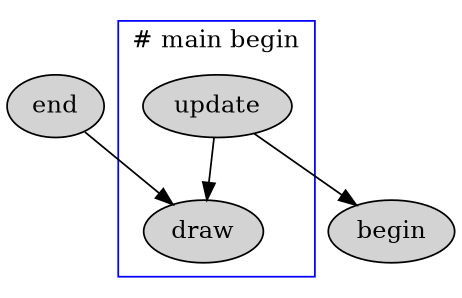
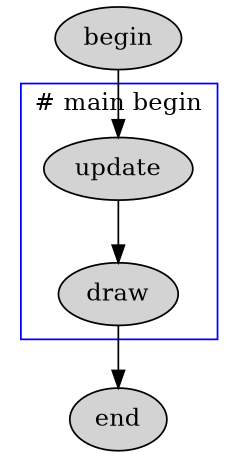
(298, 164) -> (118, 95)
(130, 169) -> (118, 350)
